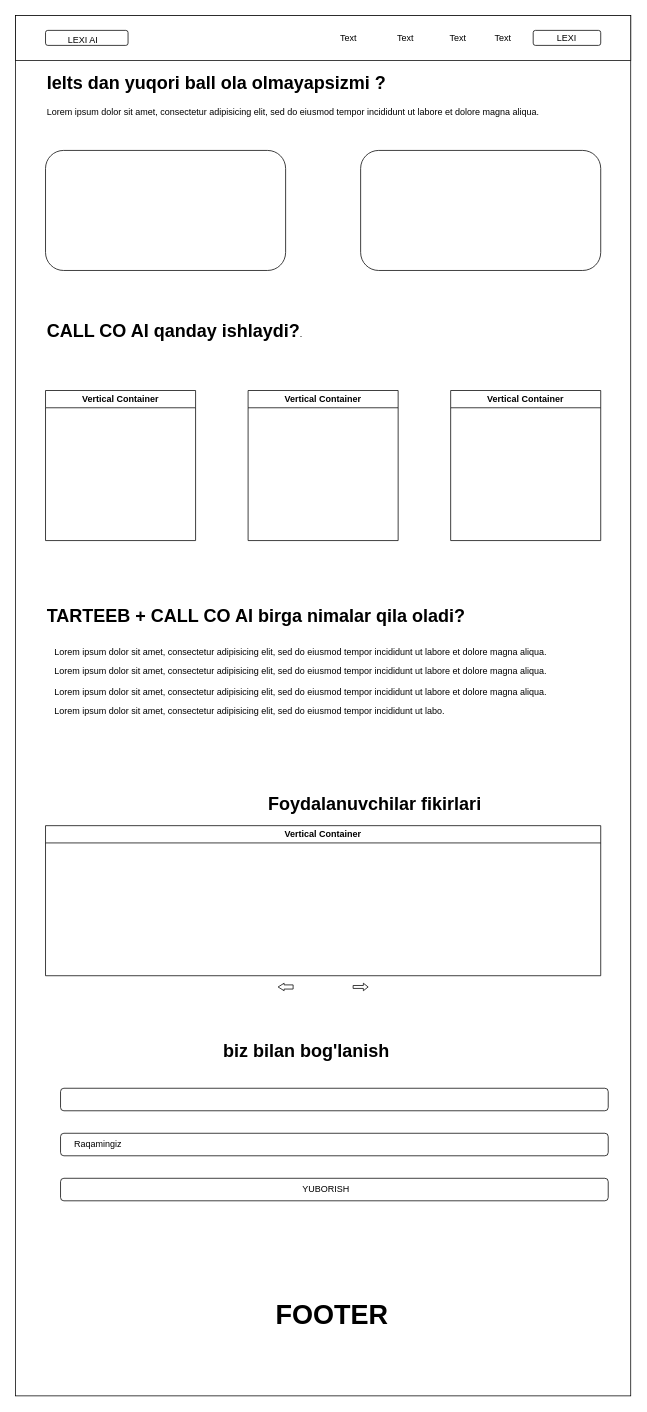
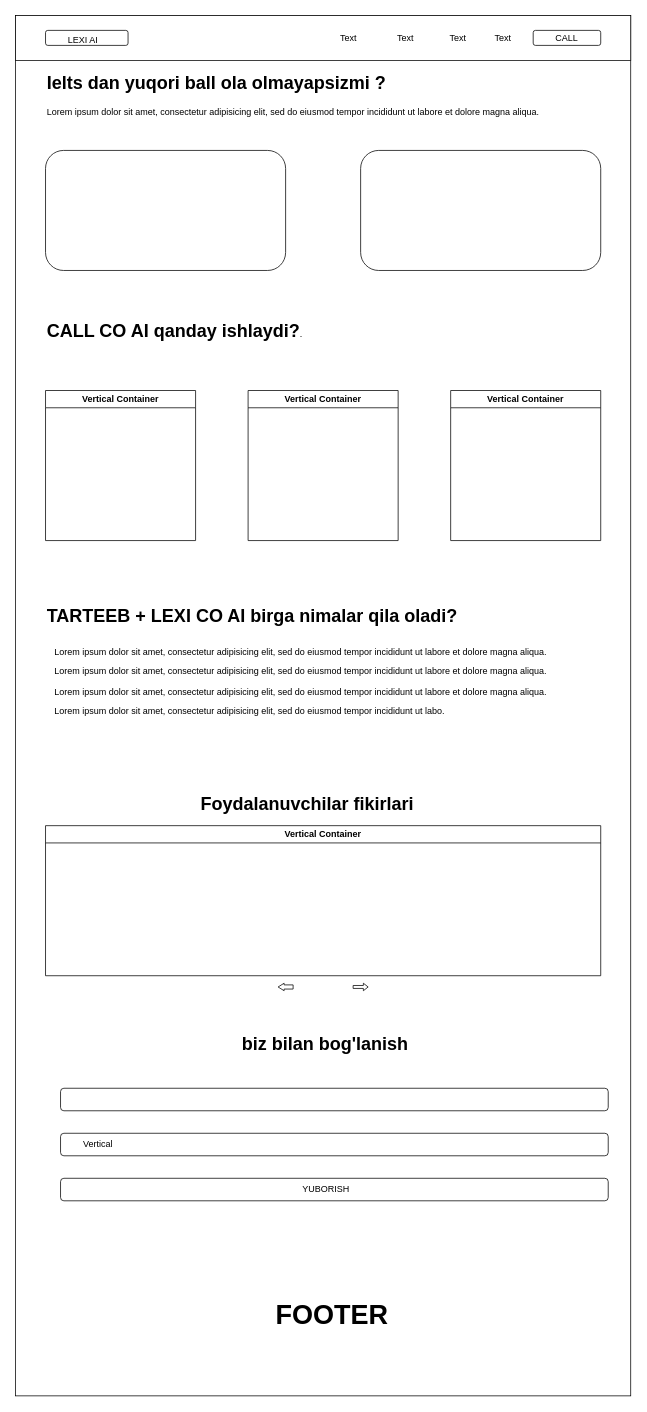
(567, 38) -> (567, 38)
(145, 611) -> (145, 611)
(439, 803) -> (372, 803)
(315, 1054) -> (334, 1047)
(98, 1144) -> (98, 1144)
